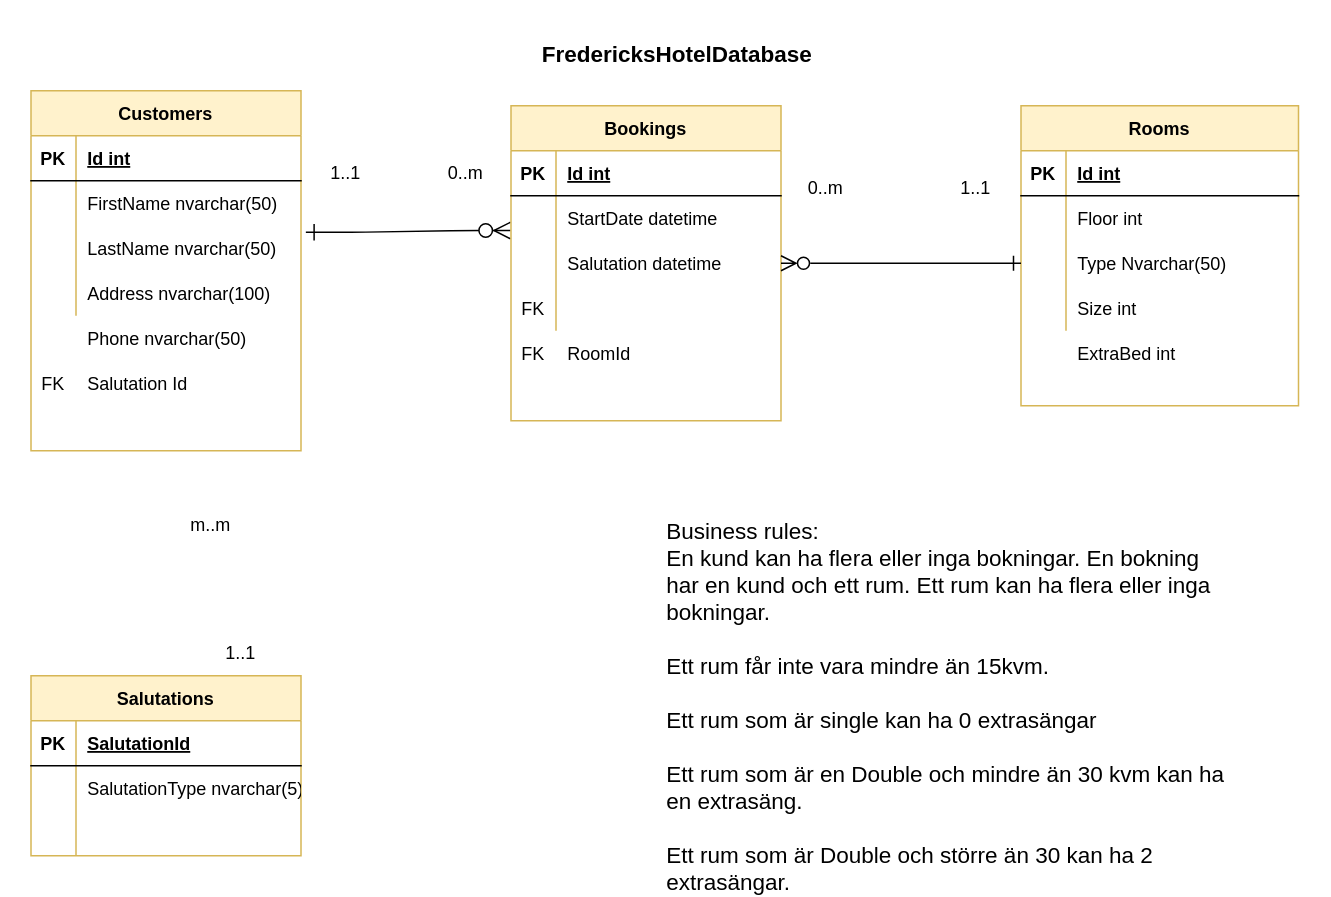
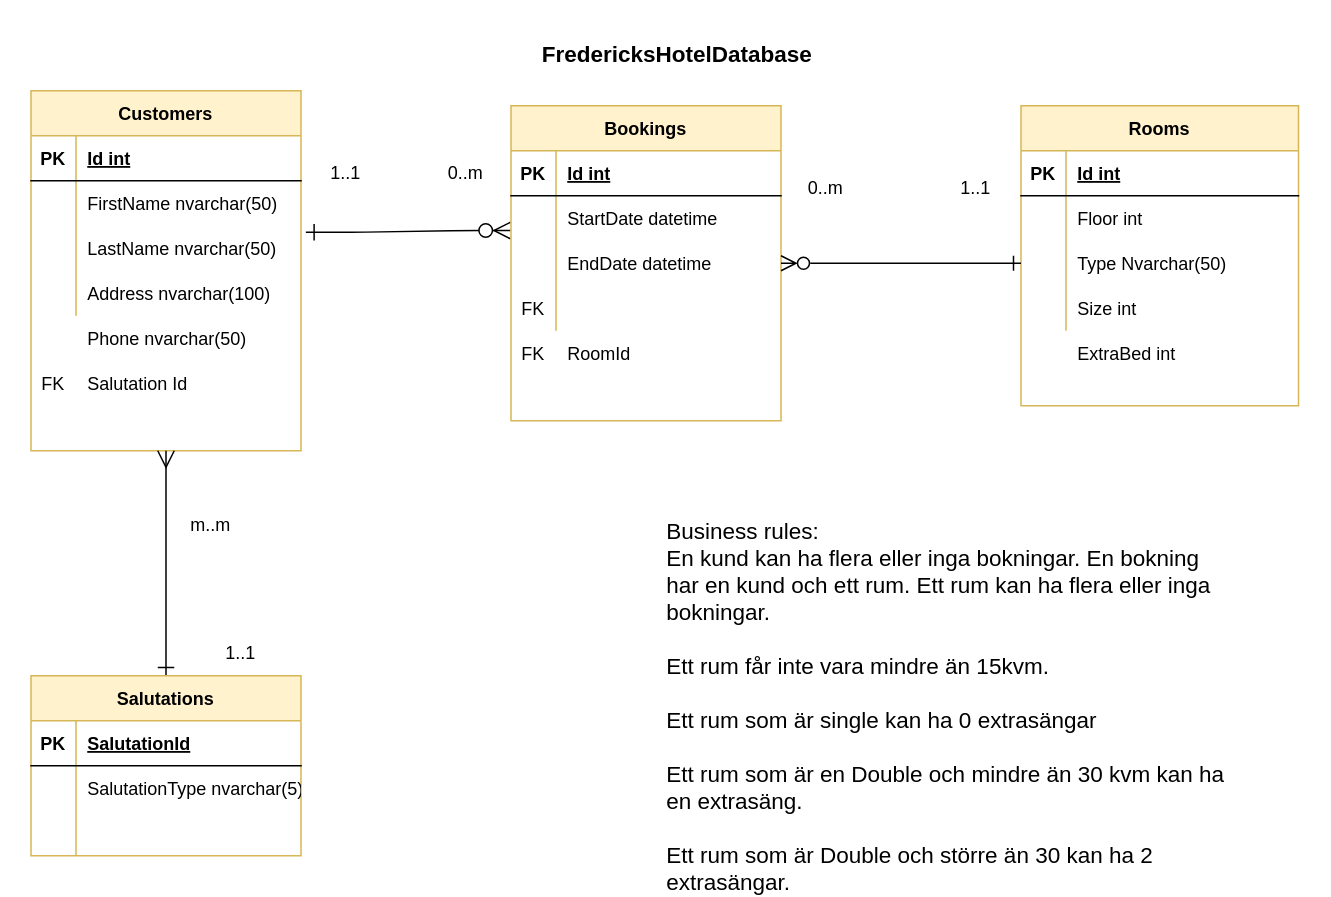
(653, 264) -> (643, 264)
none -> (166, 565)
